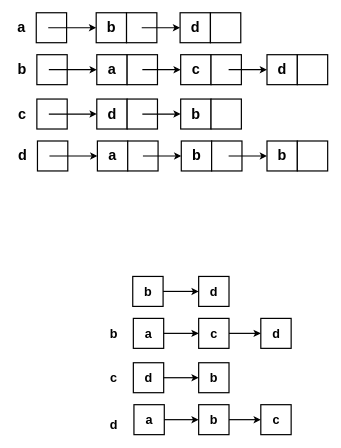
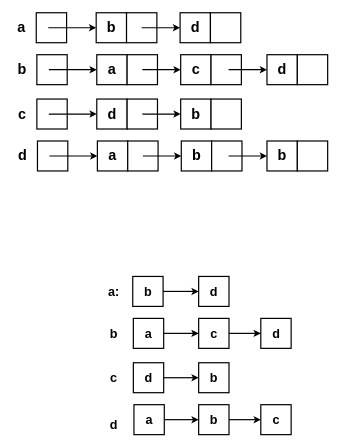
none -> (113, 291)
